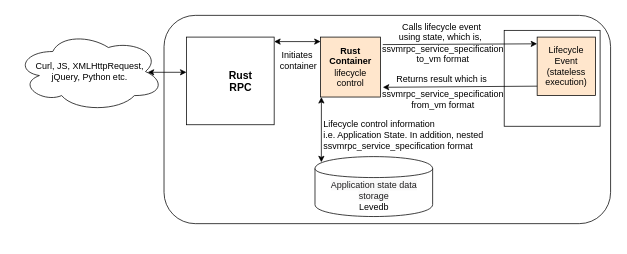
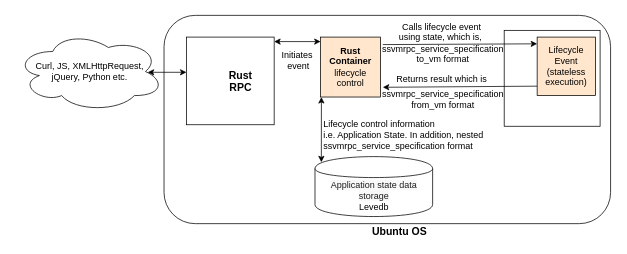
(299, 60) -> (299, 60)
none -> (399, 231)
